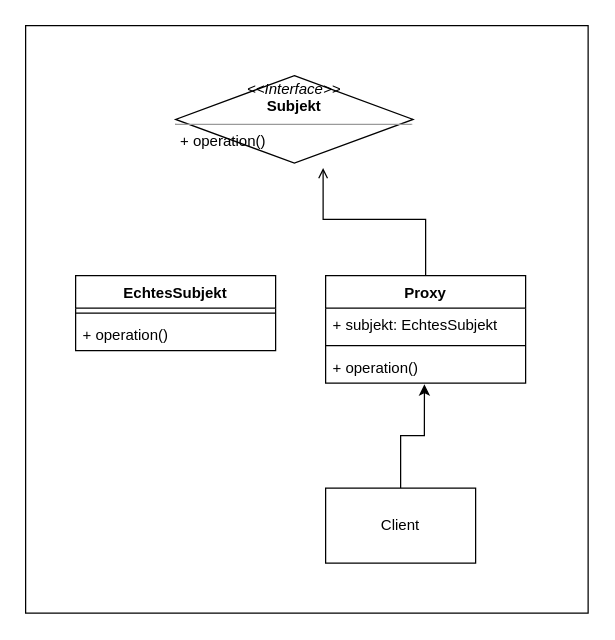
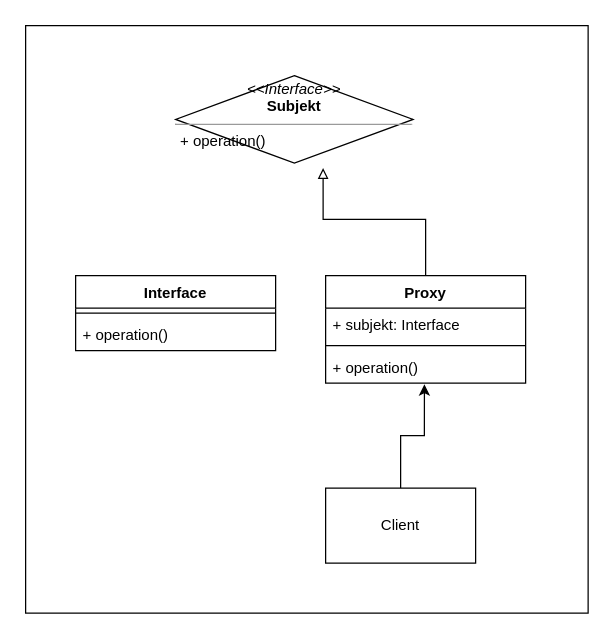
(323, 176) -> (323, 179)
(175, 293) -> (175, 293)
(427, 325) -> (411, 325)
